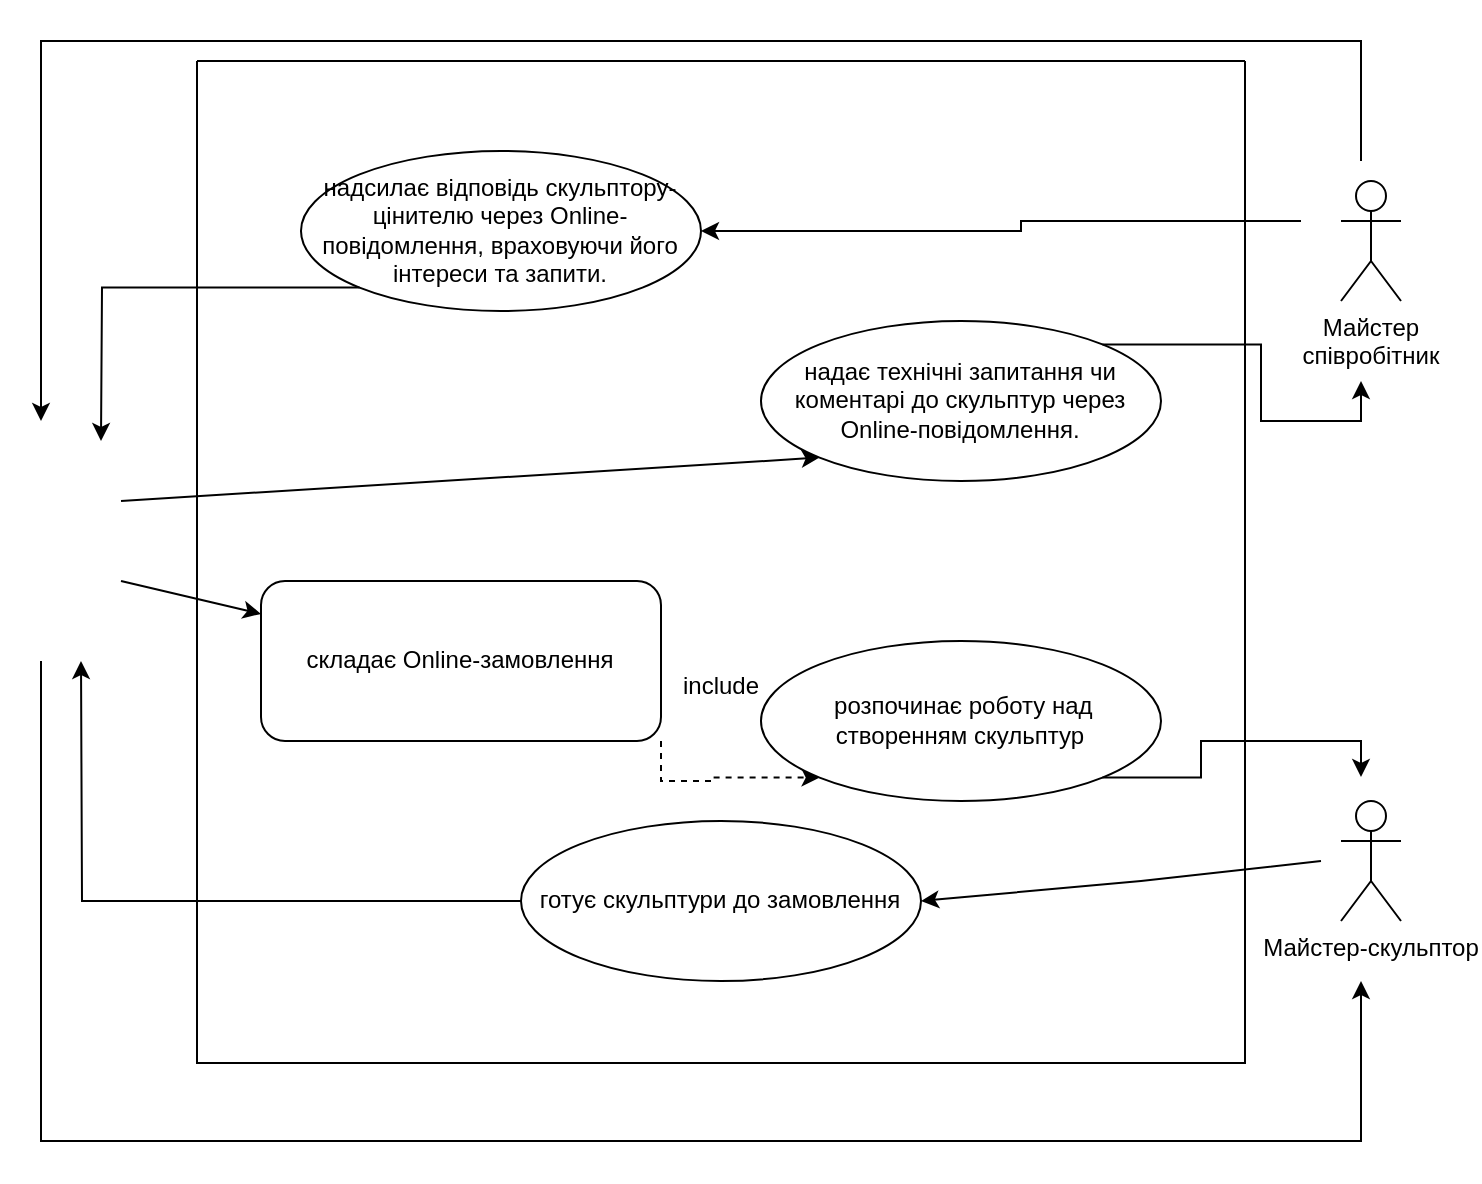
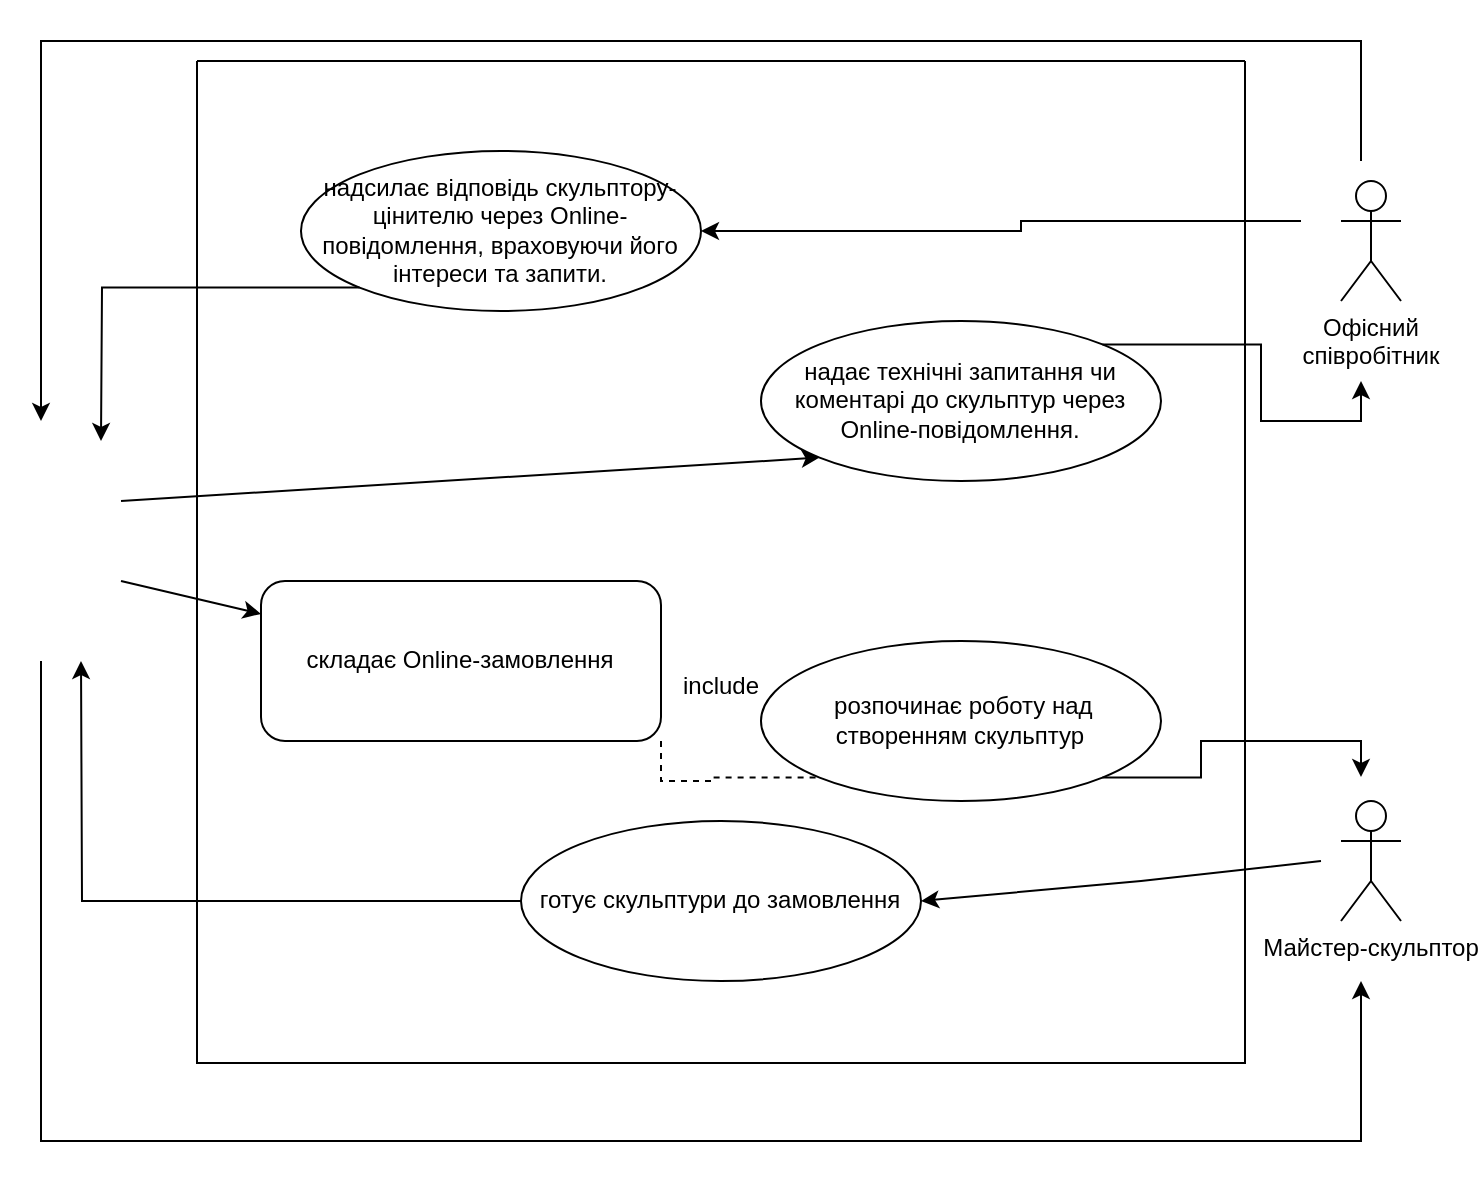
(1372, 344) -> (1372, 344)
(804, 778) -> (811, 778)
